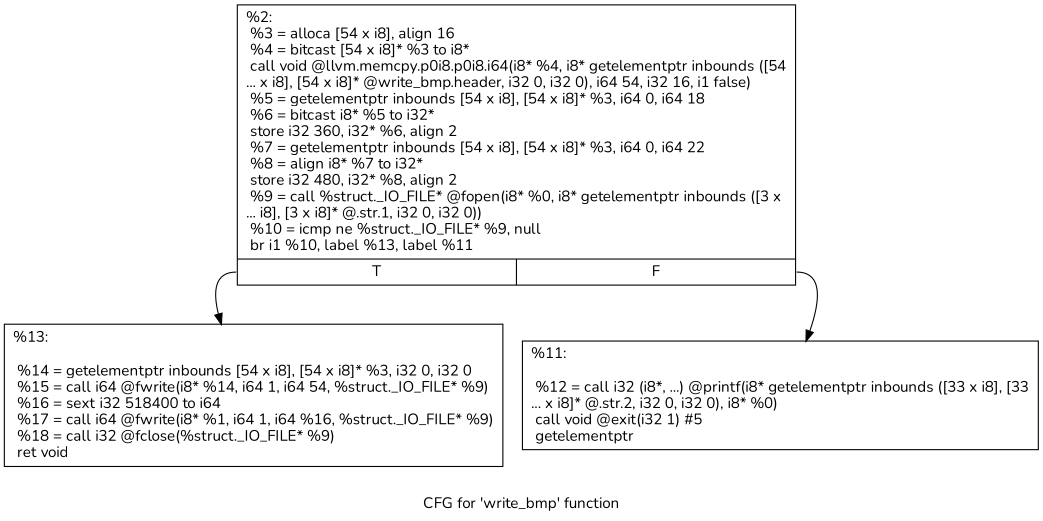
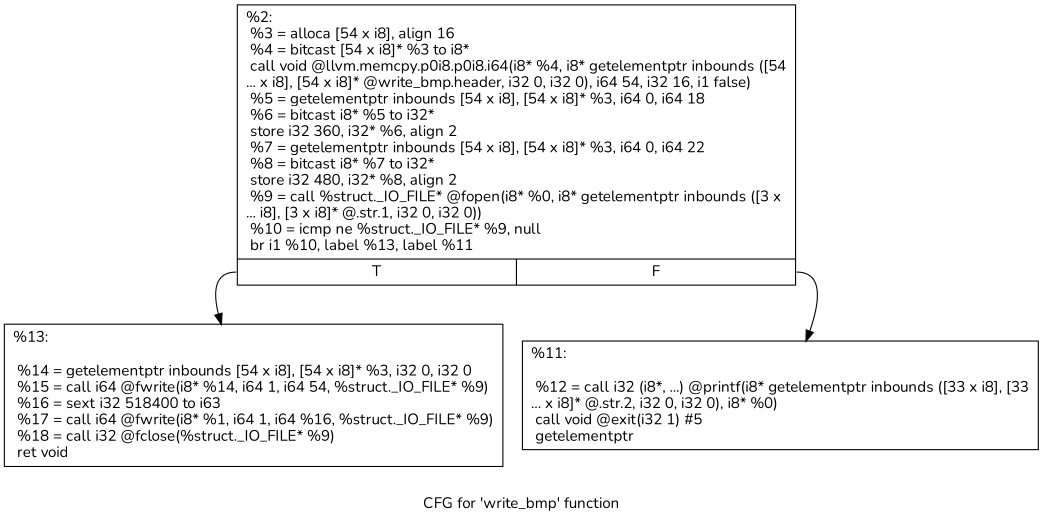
(335, 164) -> (340, 164)
(117, 403) -> (117, 403)
